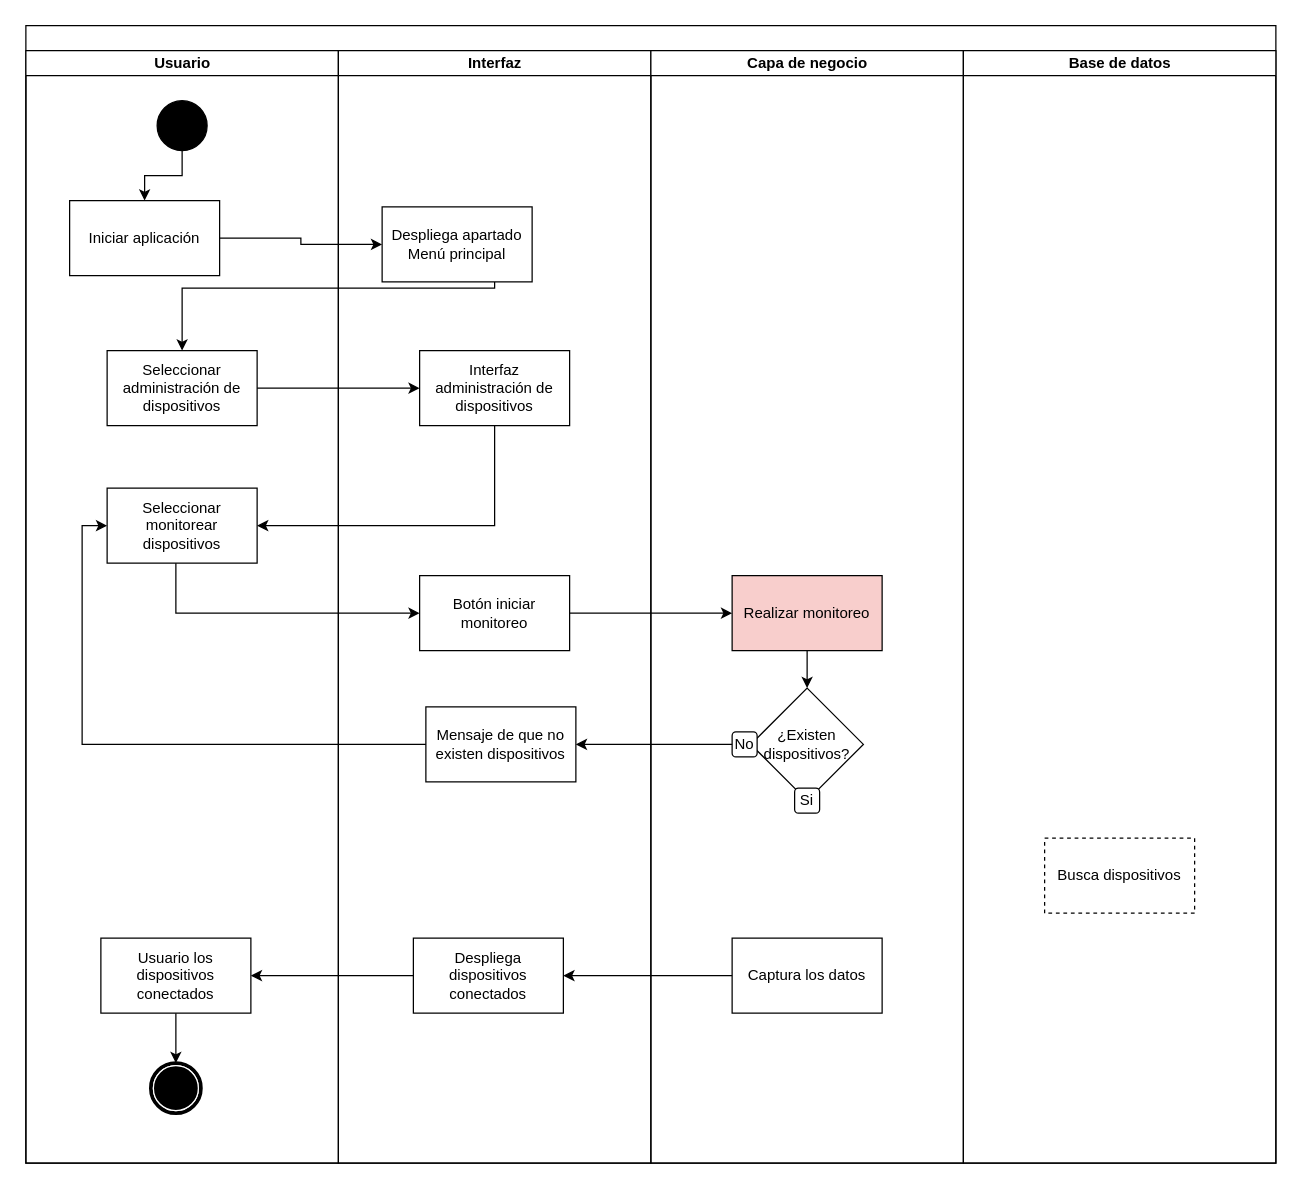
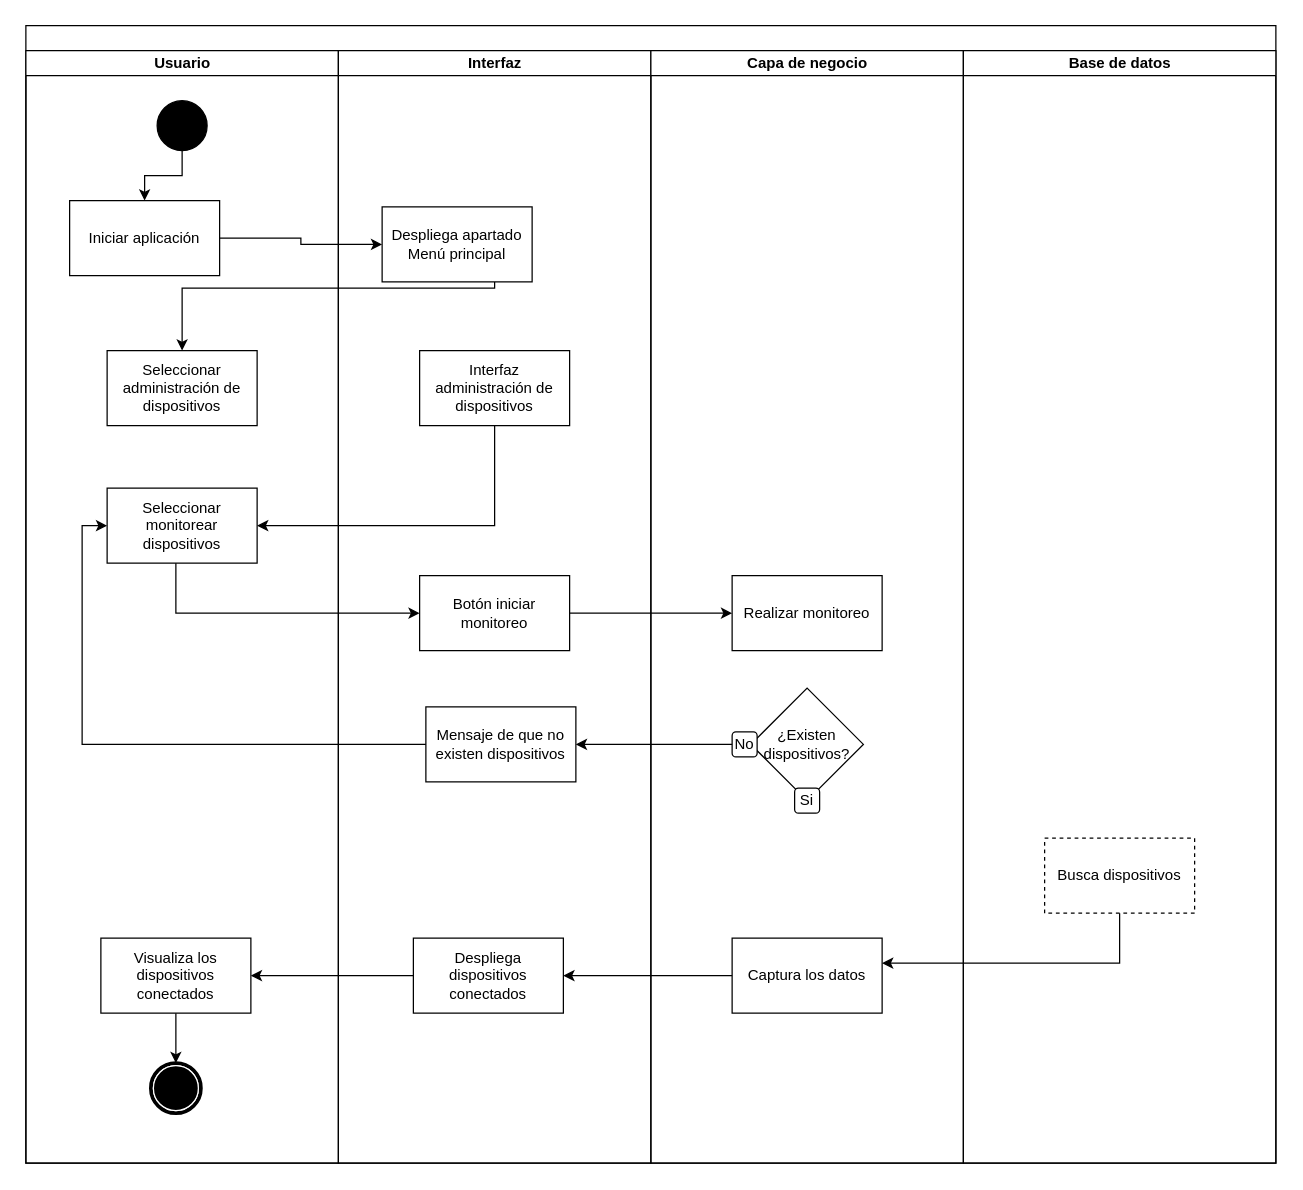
(334, 388) -> none
(807, 613) -> (807, 613)
(807, 674) -> none
none -> (1030, 963)
(176, 976) -> (176, 976)
